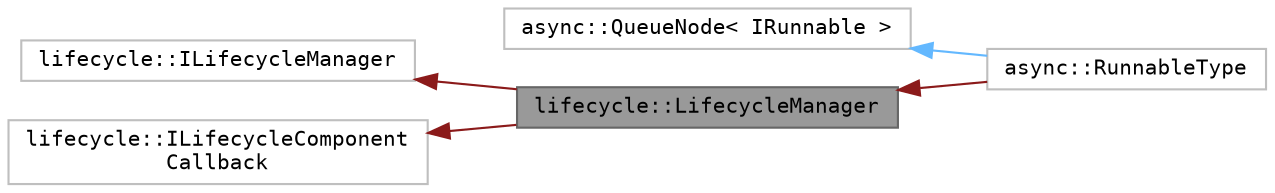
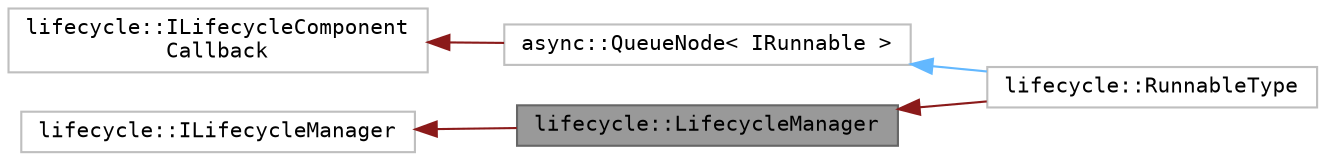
(1127, 69) -> (1152, 87)
(483, 128) -> (477, 43)
